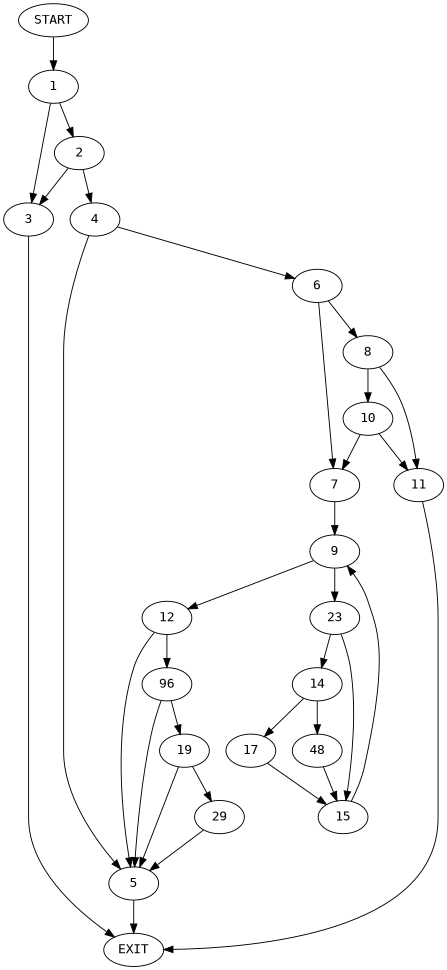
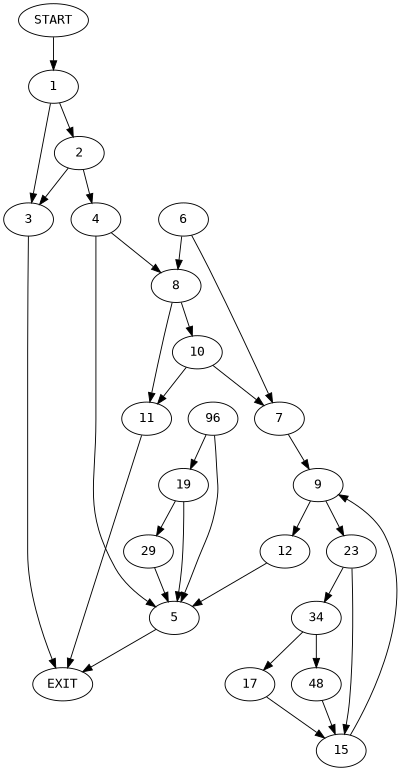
(202, 251) -> (132, 250)
(167, 647) -> none
(317, 684) -> (316, 618)
